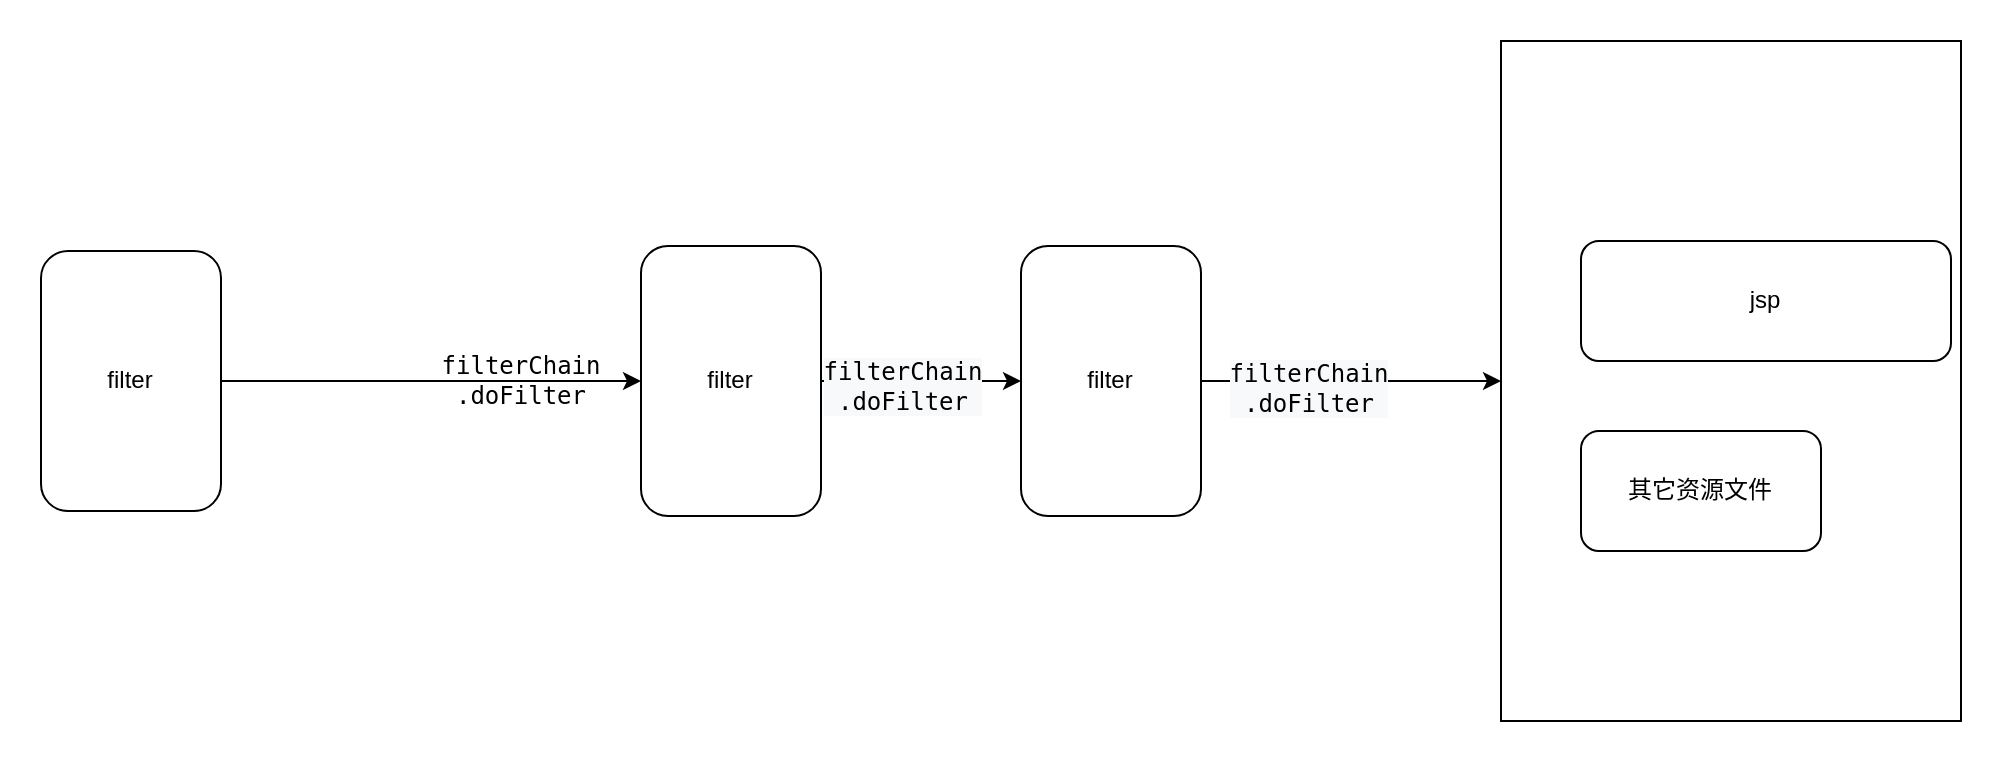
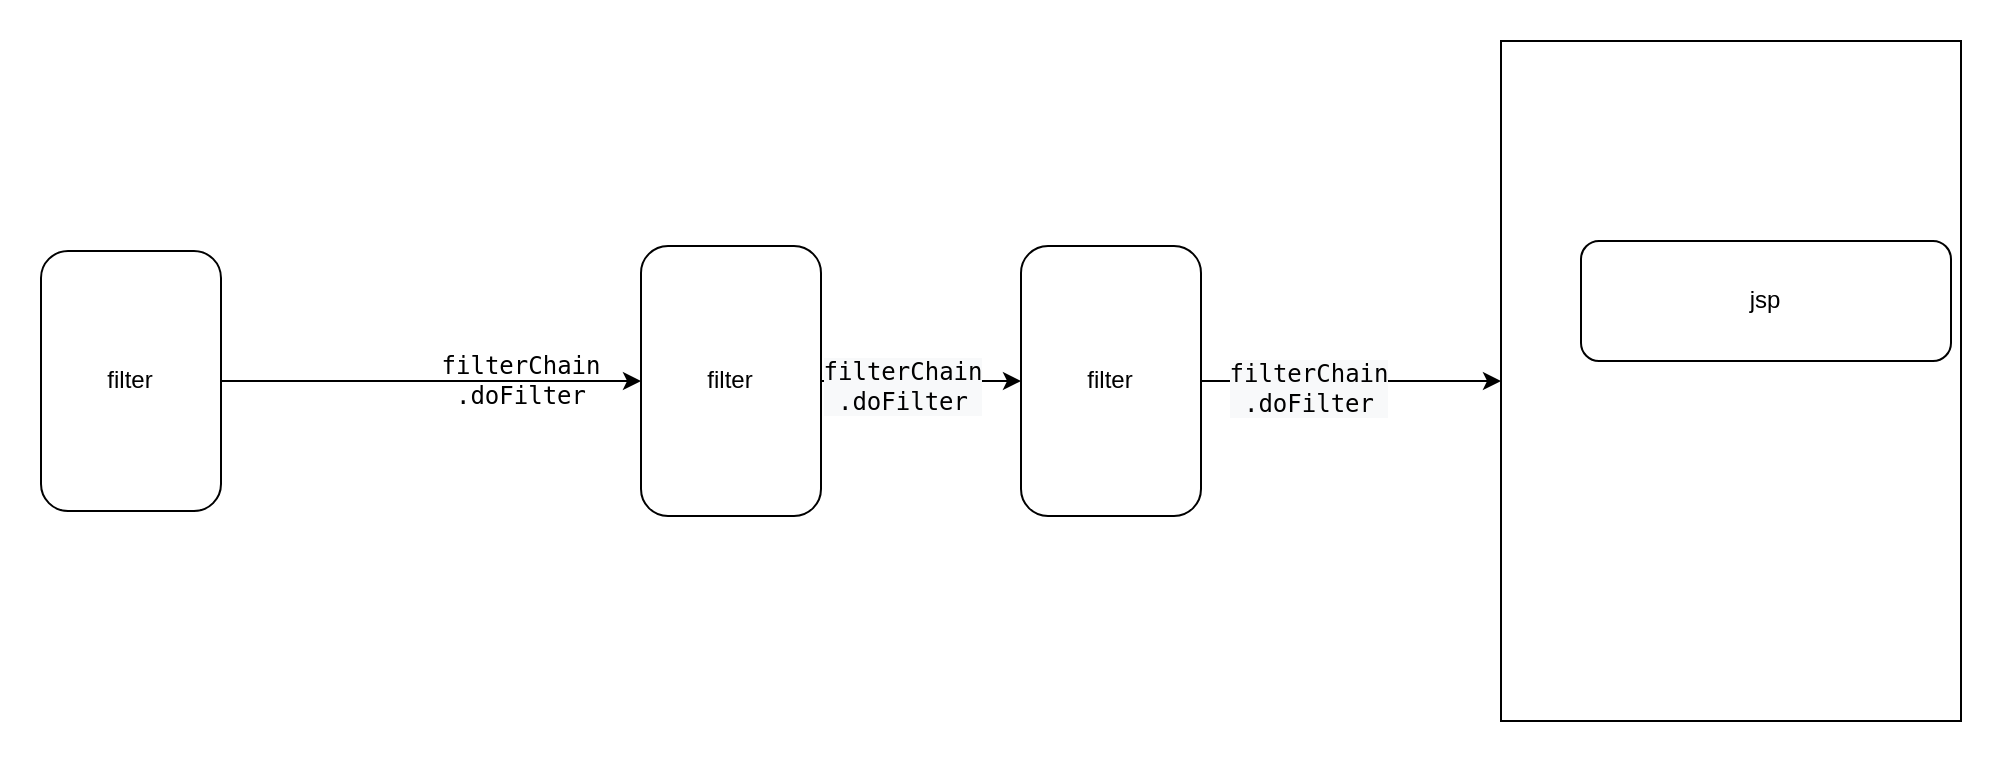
(1701, 491) -> none
